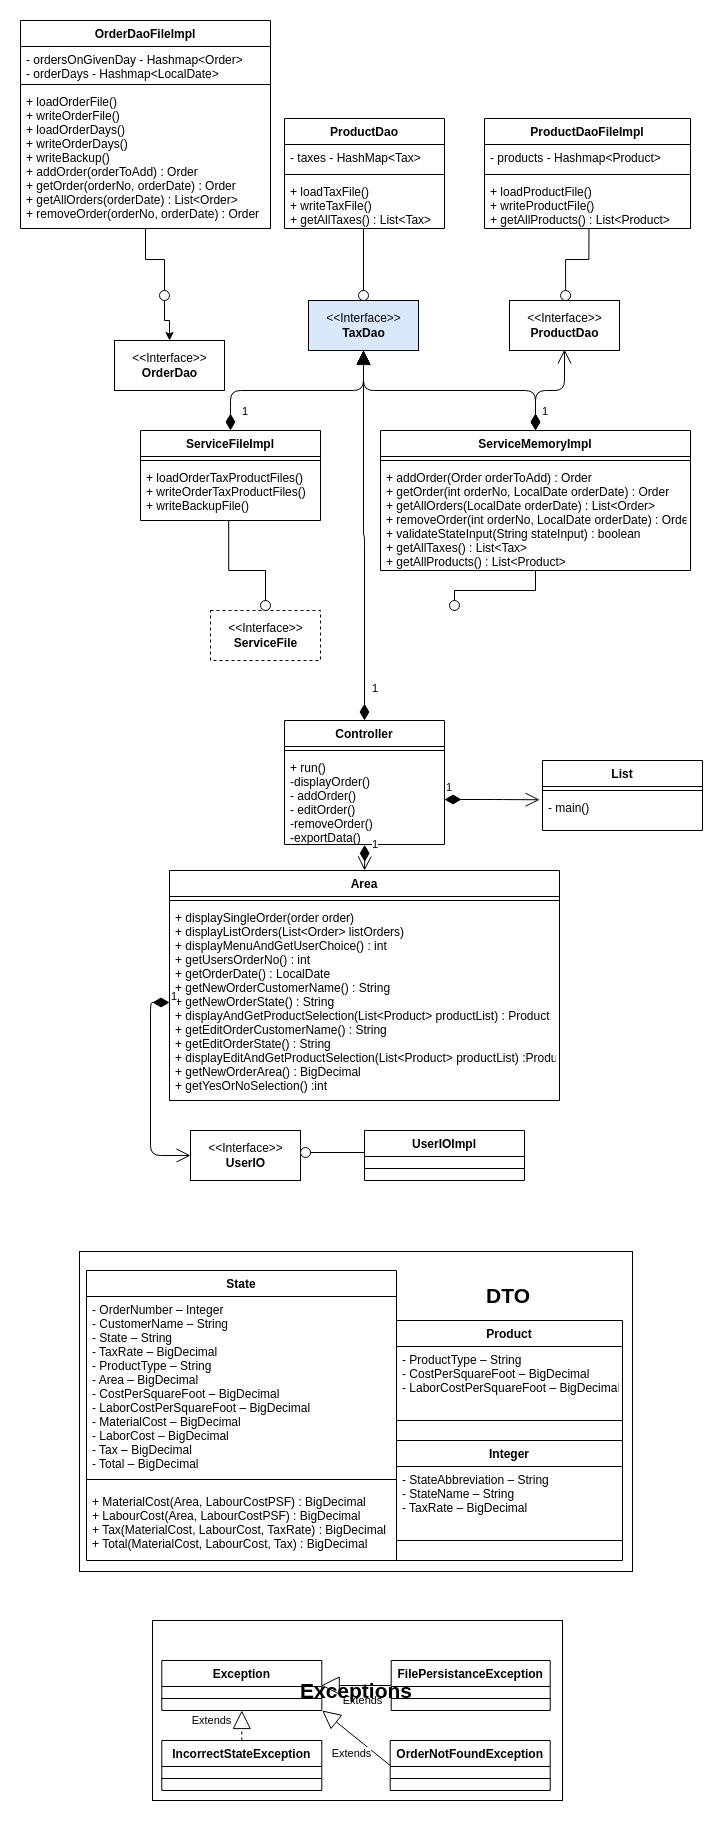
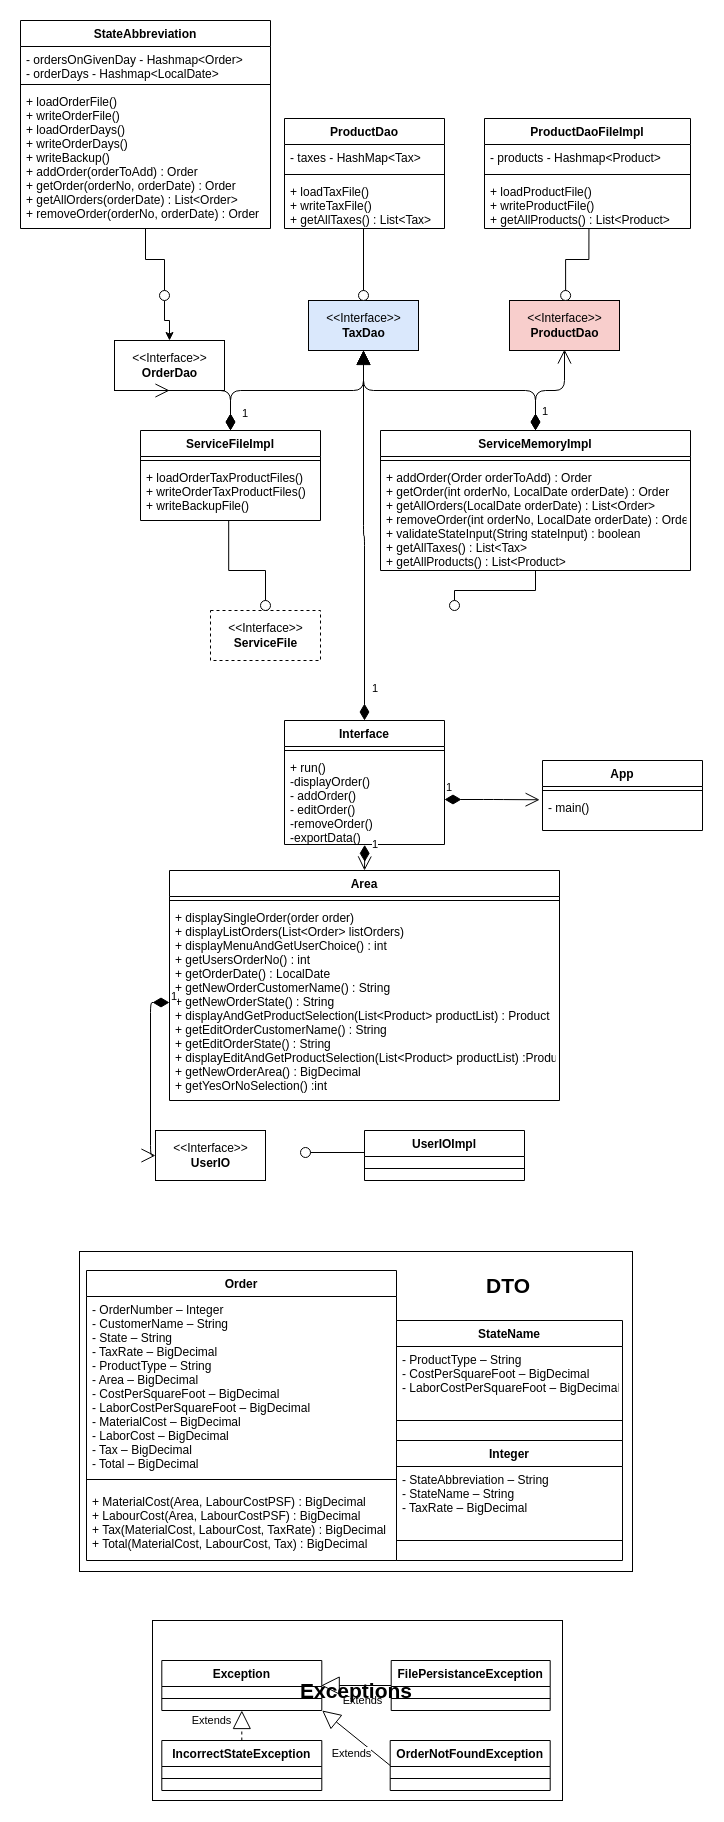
(145, 34) -> (145, 34)
(565, 326) -> (565, 326)
none -> (166, 391)
(364, 734) -> (364, 734)
(622, 774) -> (622, 774)
(246, 1156) -> (211, 1156)
(241, 1284) -> (241, 1284)
(509, 1296) -> (509, 1286)
(509, 1334) -> (509, 1334)
